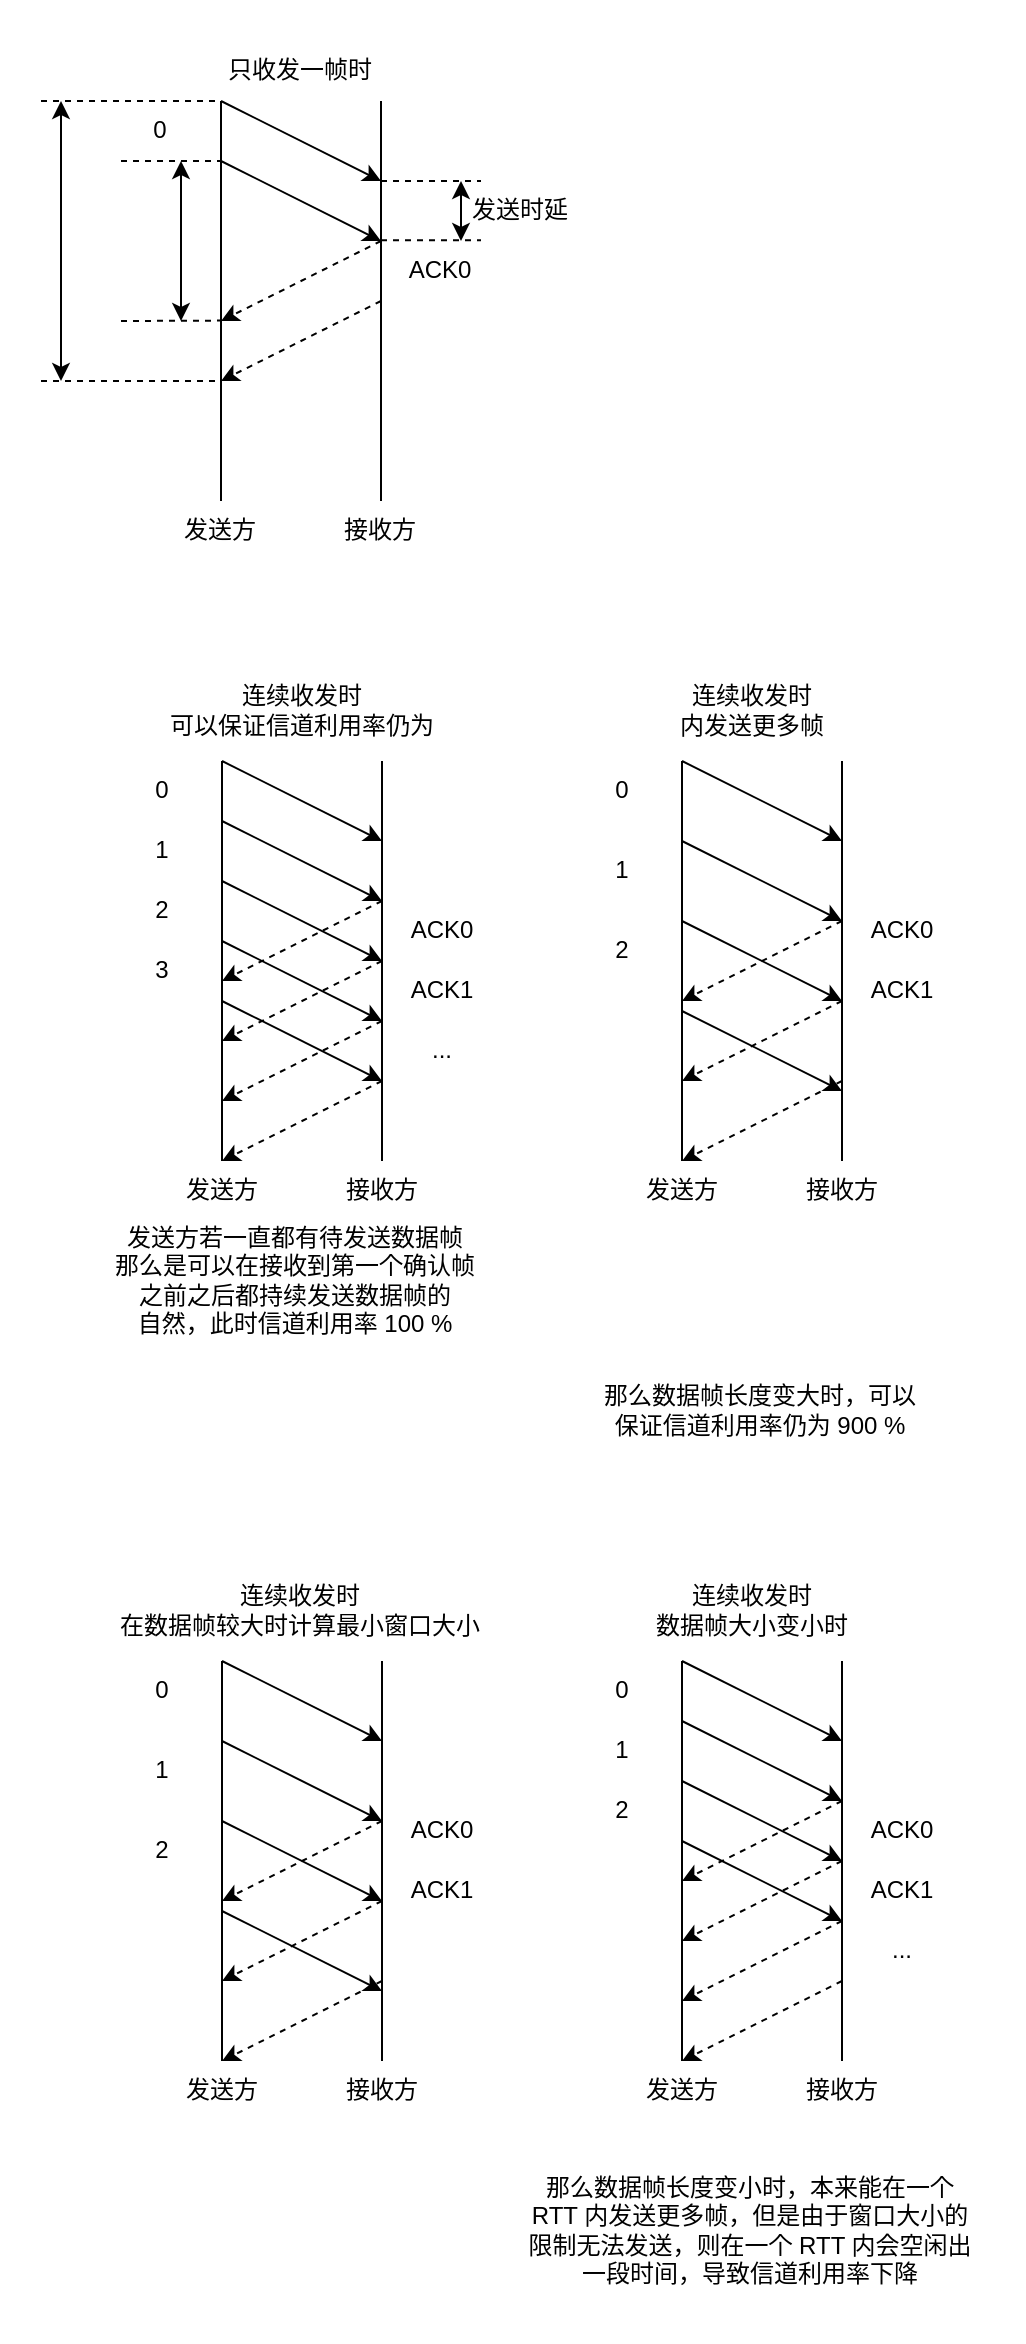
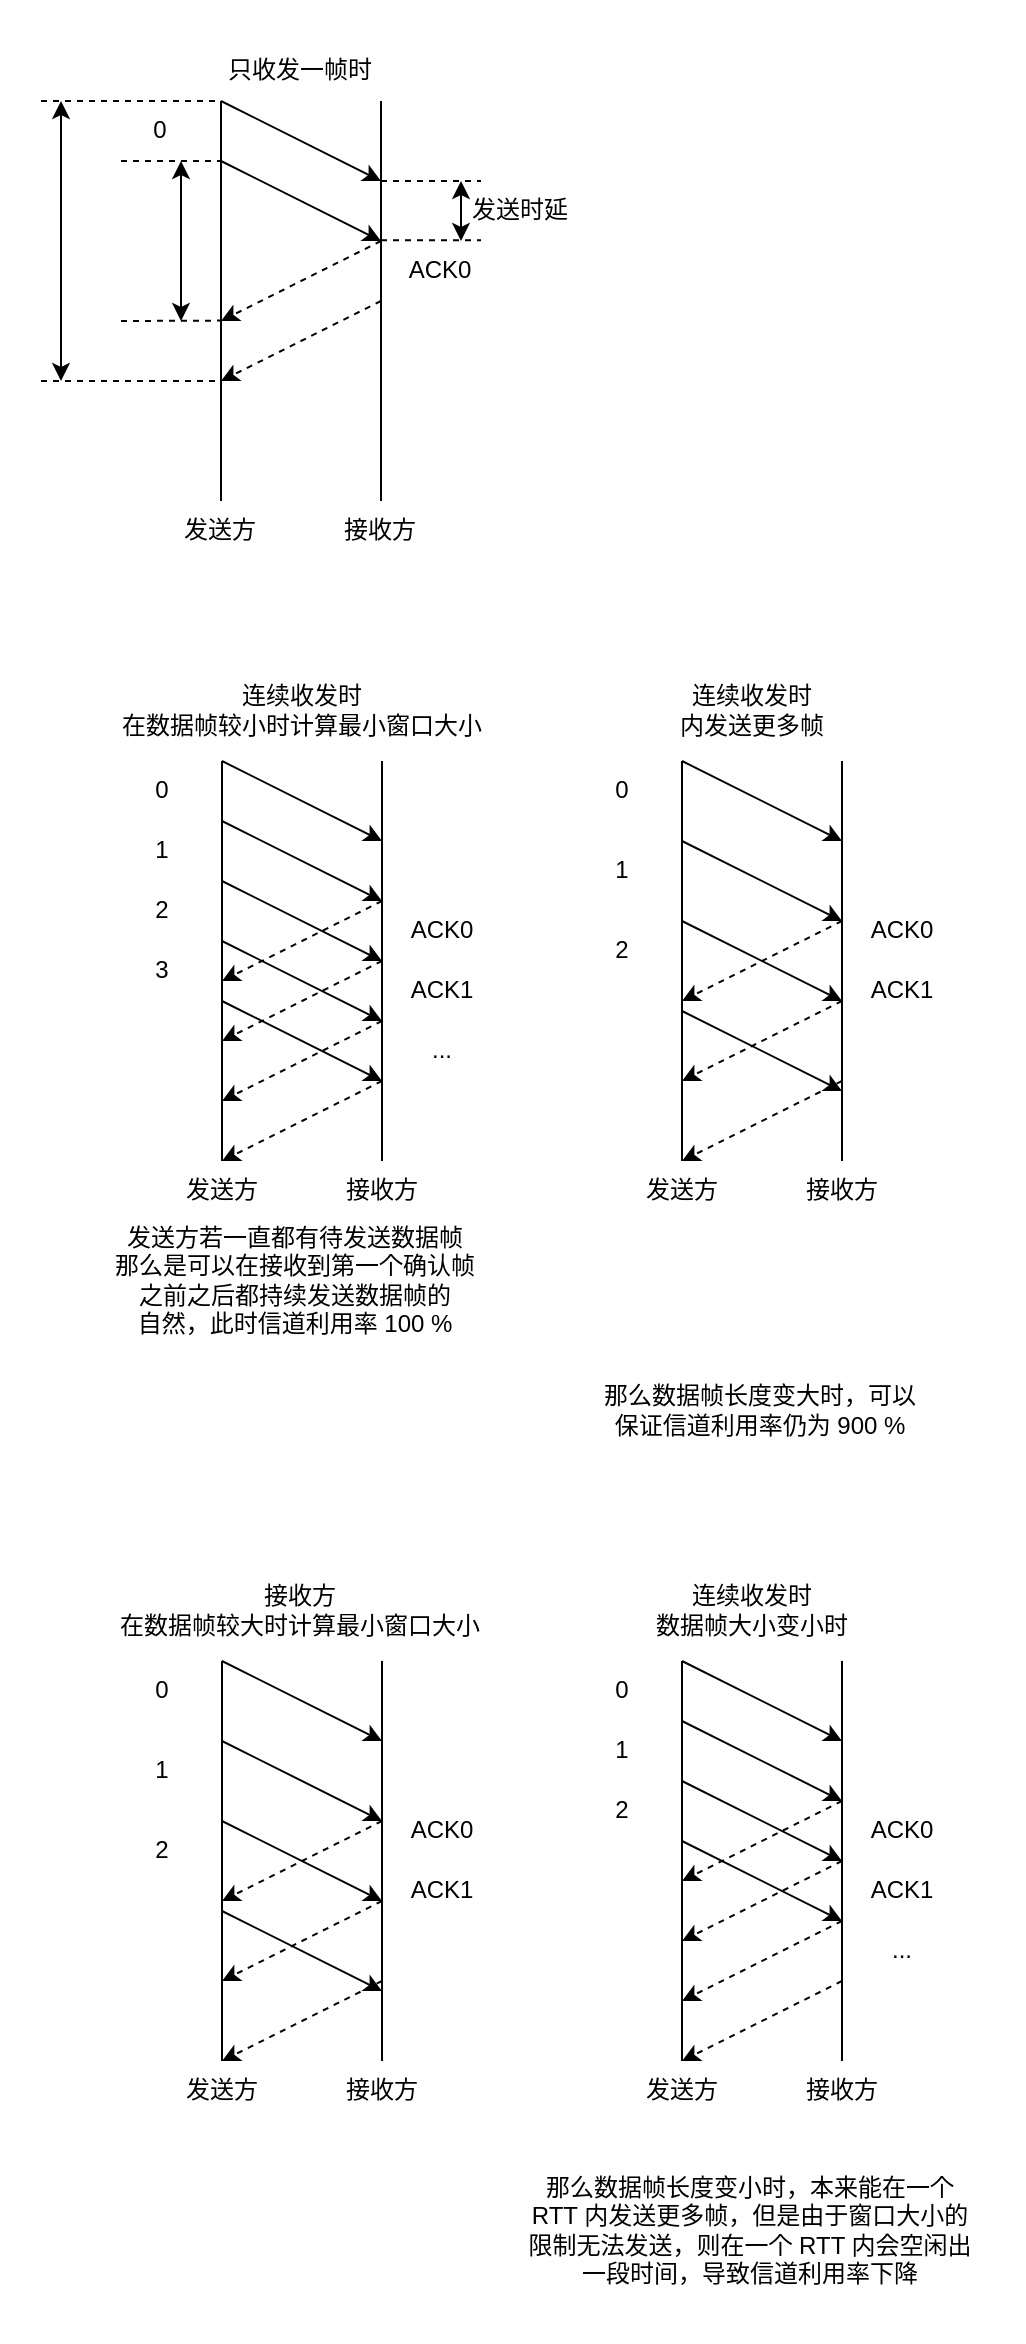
(303, 711) -> (303, 711)
(301, 1611) -> (301, 1611)
